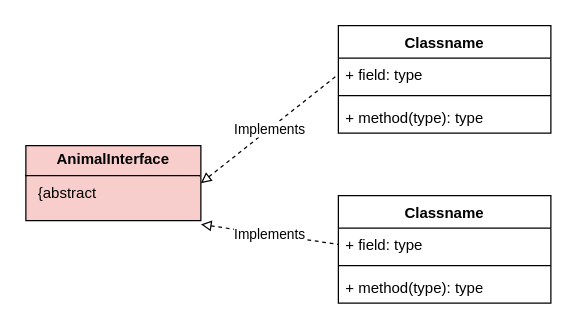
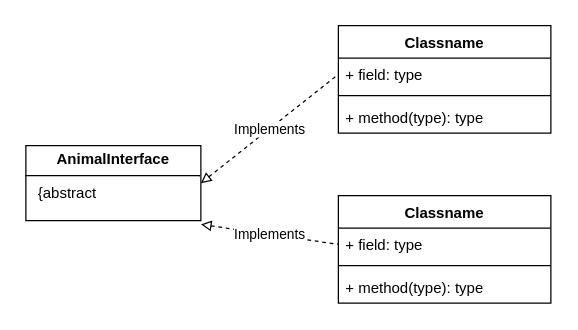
(113, 183) -> (113, 183)
